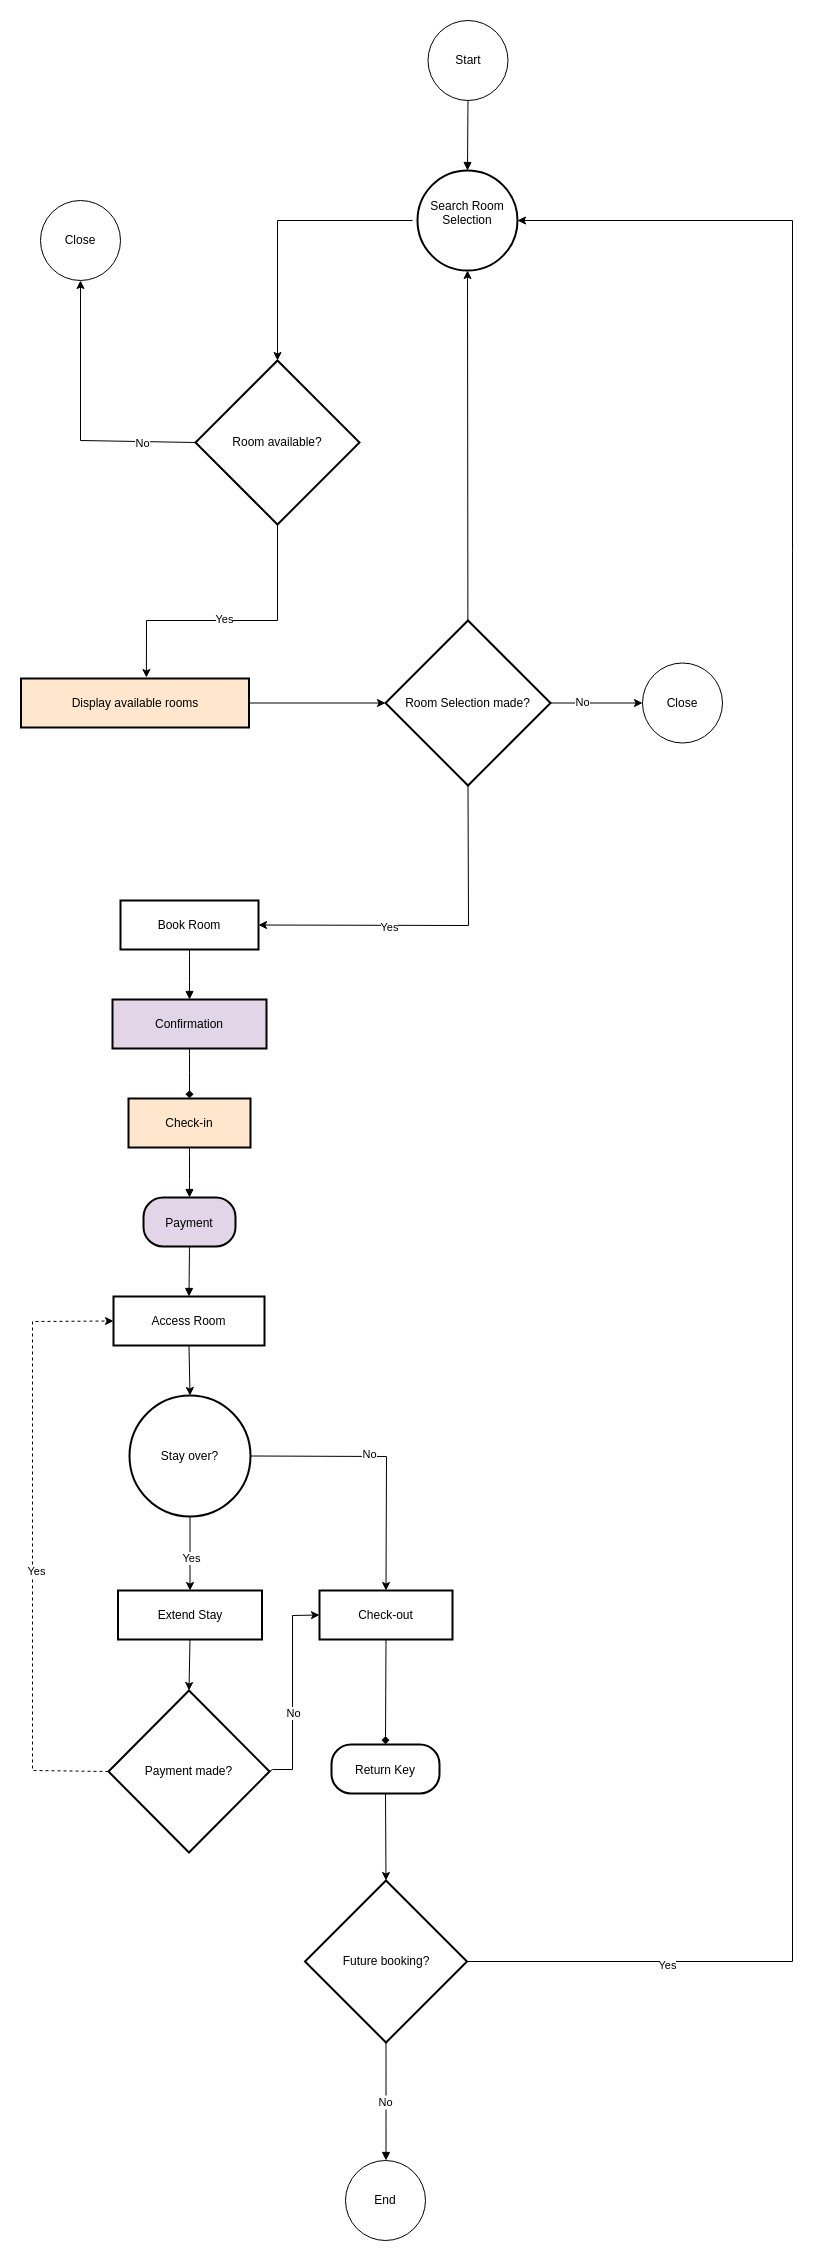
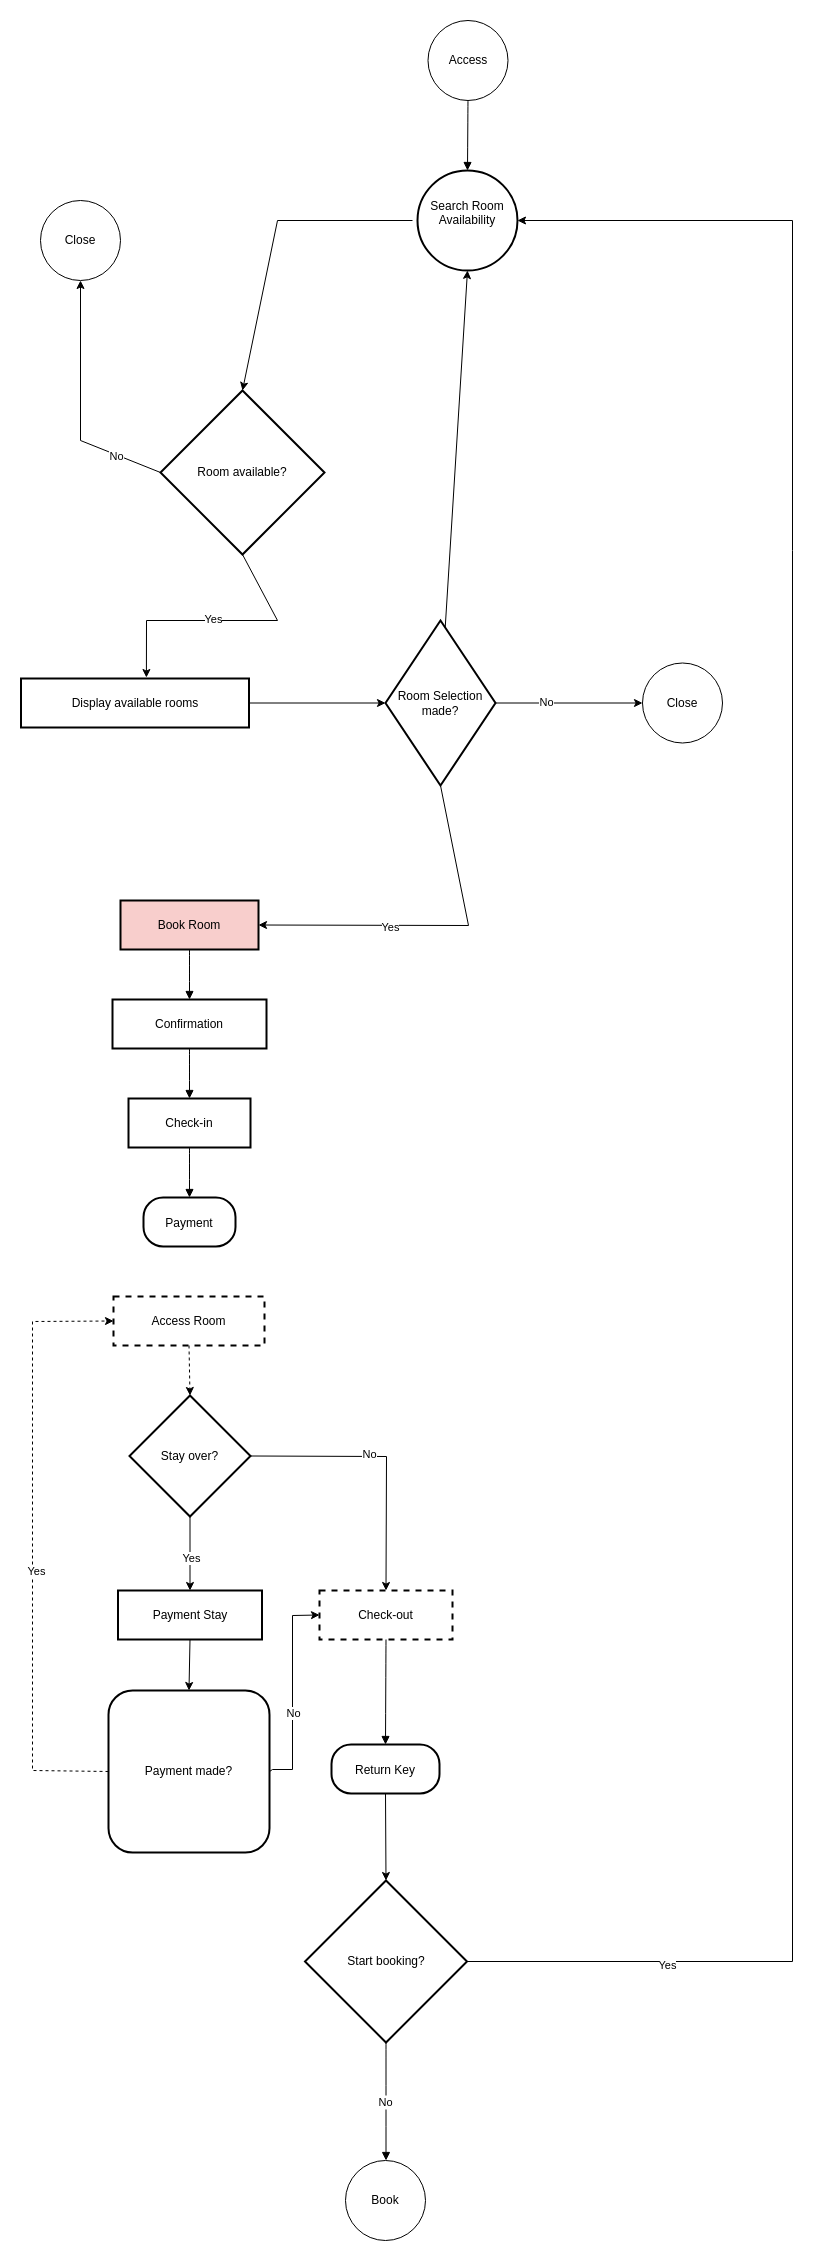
(469, 61) -> (469, 61)
(468, 221) -> (468, 221)
(278, 443) -> (243, 473)
(135, 703) -> (135, 703)
(468, 703) -> (441, 703)
(190, 925) -> (190, 925)
(190, 1024) -> (190, 1024)
(190, 1089) -> (190, 1089)
(190, 1123) -> (190, 1123)
(190, 1222) -> (190, 1222)
(189, 1268) -> none
(189, 1321) -> (189, 1321)
(189, 1367) -> (189, 1367)
(190, 1456) -> (190, 1456)
(386, 1615) -> (386, 1615)
(191, 1616) -> (191, 1616)
(386, 1735) -> (386, 1735)
(189, 1772) -> (189, 1772)
(387, 1962) -> (387, 1962)
(386, 2201) -> (386, 2201)
